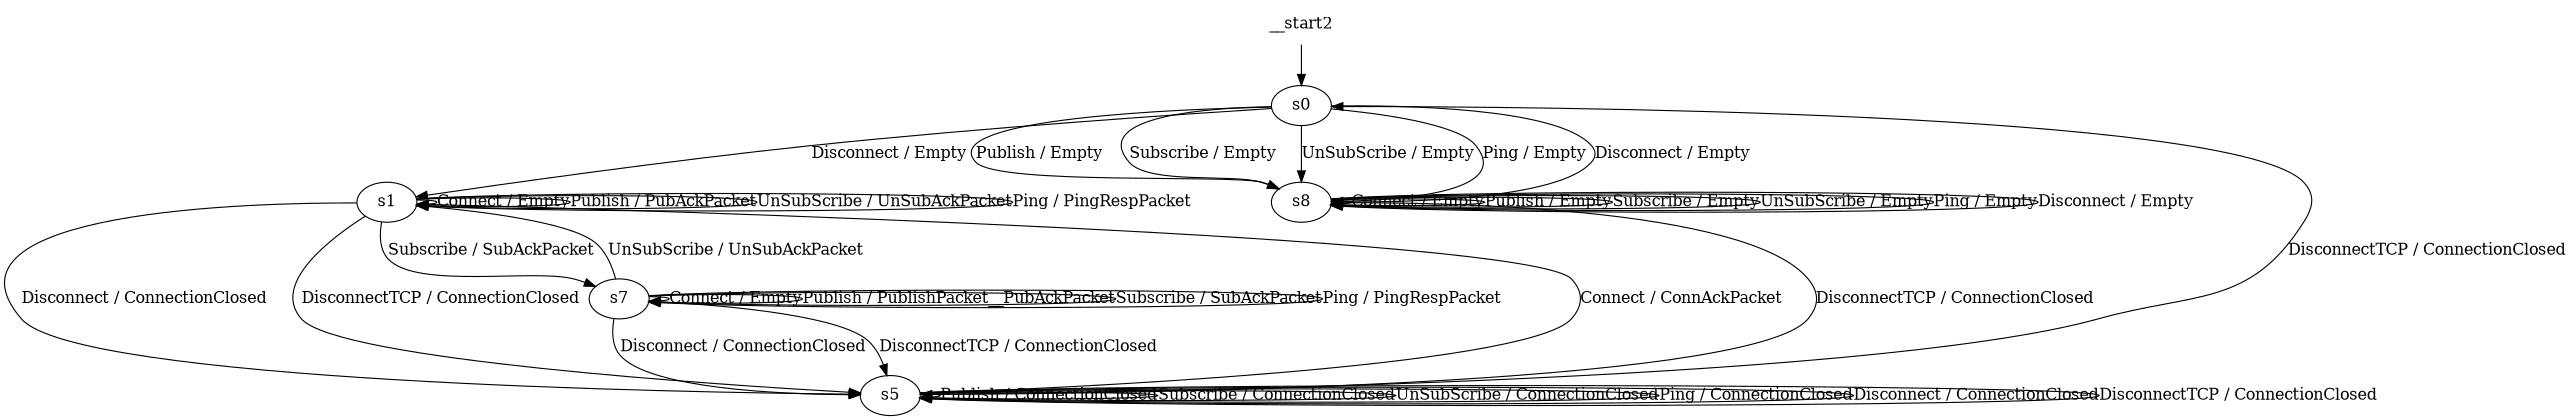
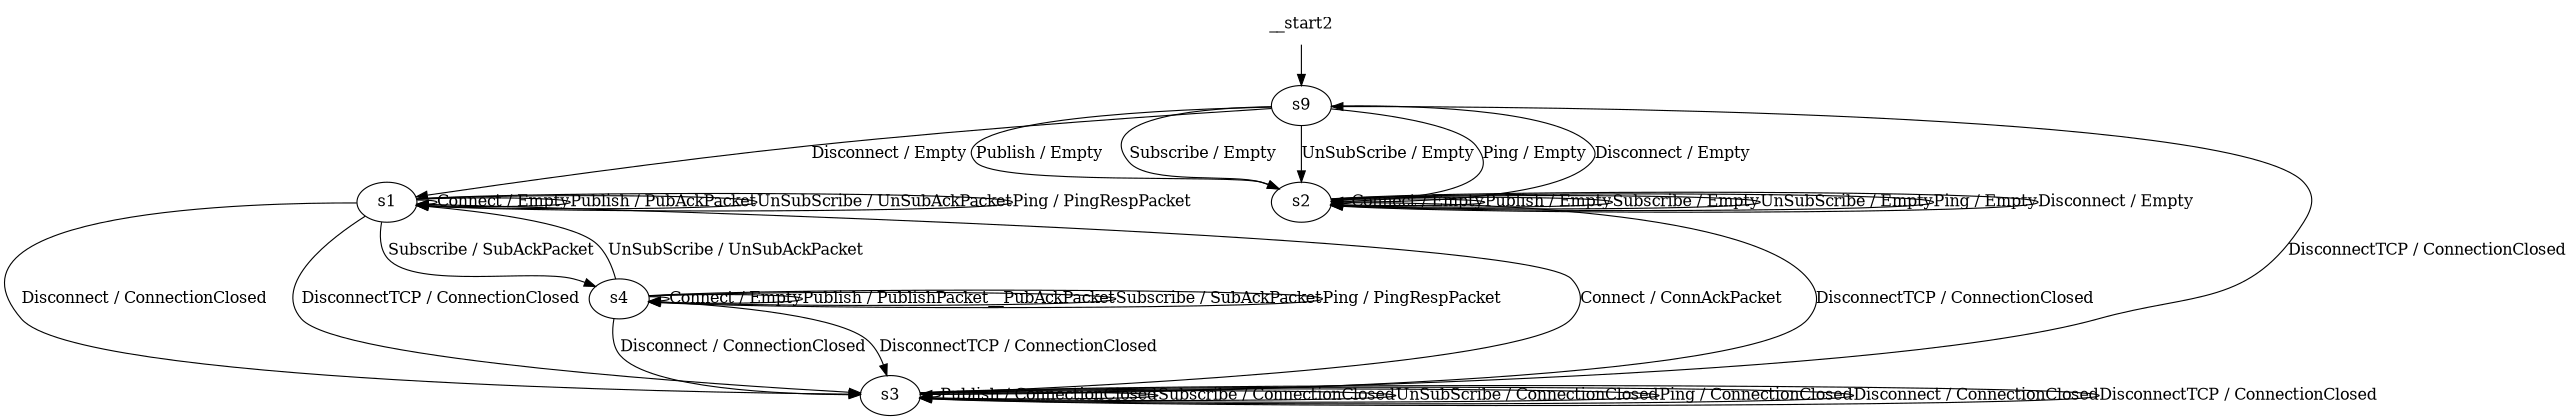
(1301, 106) -> (1301, 106)
(1301, 202) -> (1301, 202)
(619, 299) -> (619, 299)
(890, 396) -> (890, 396)
